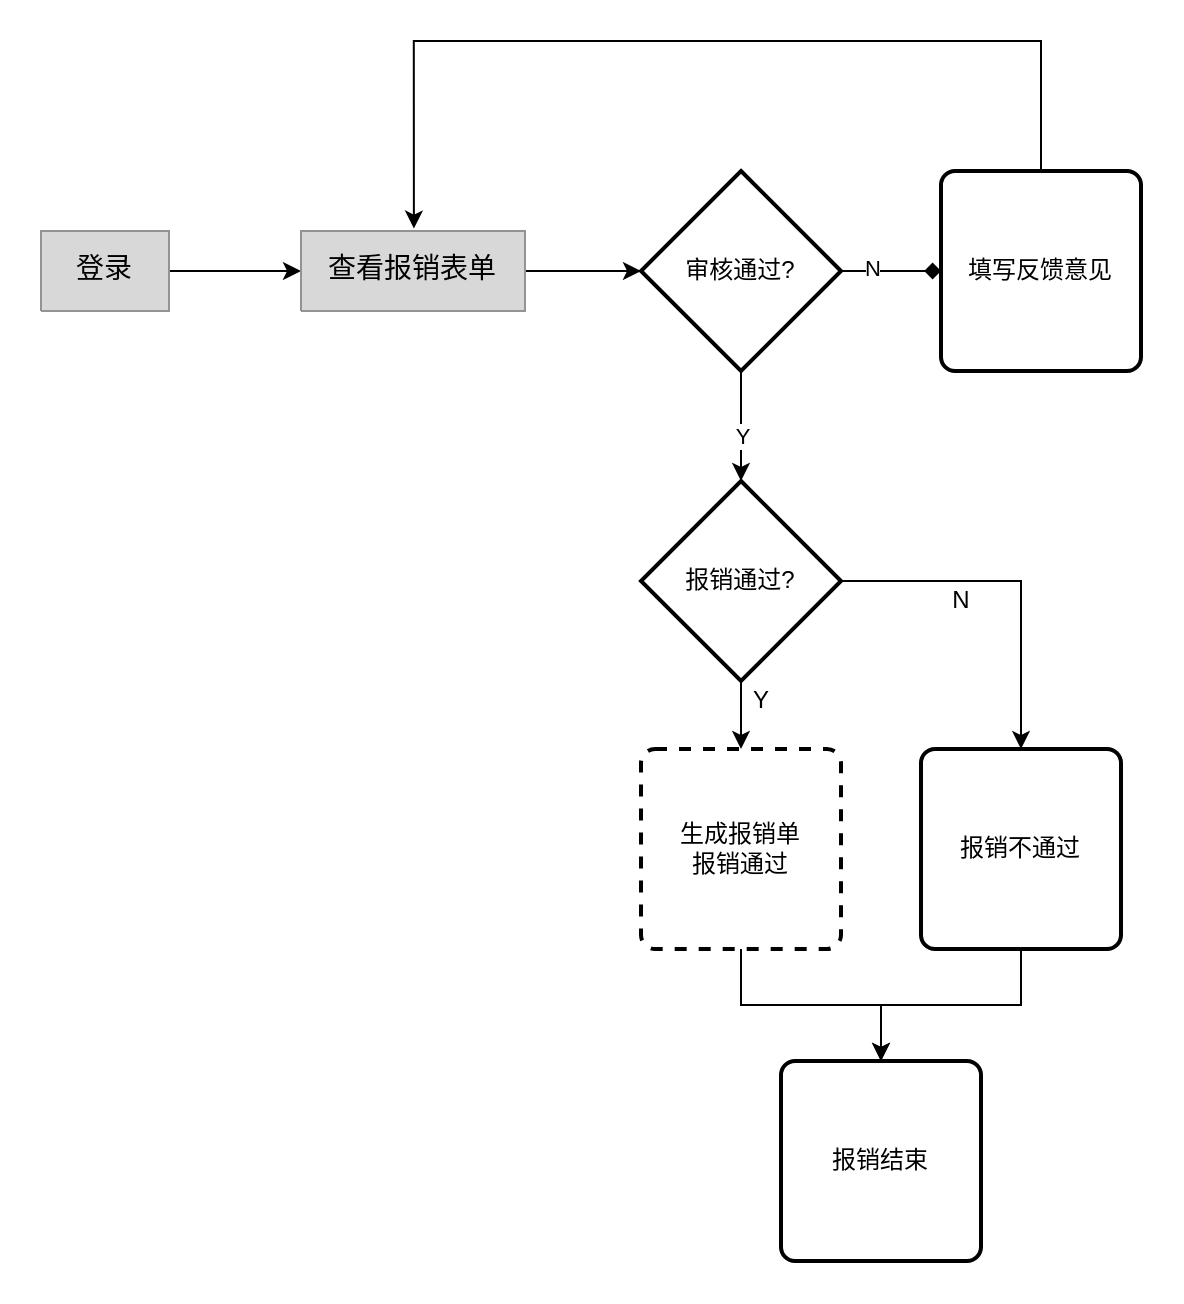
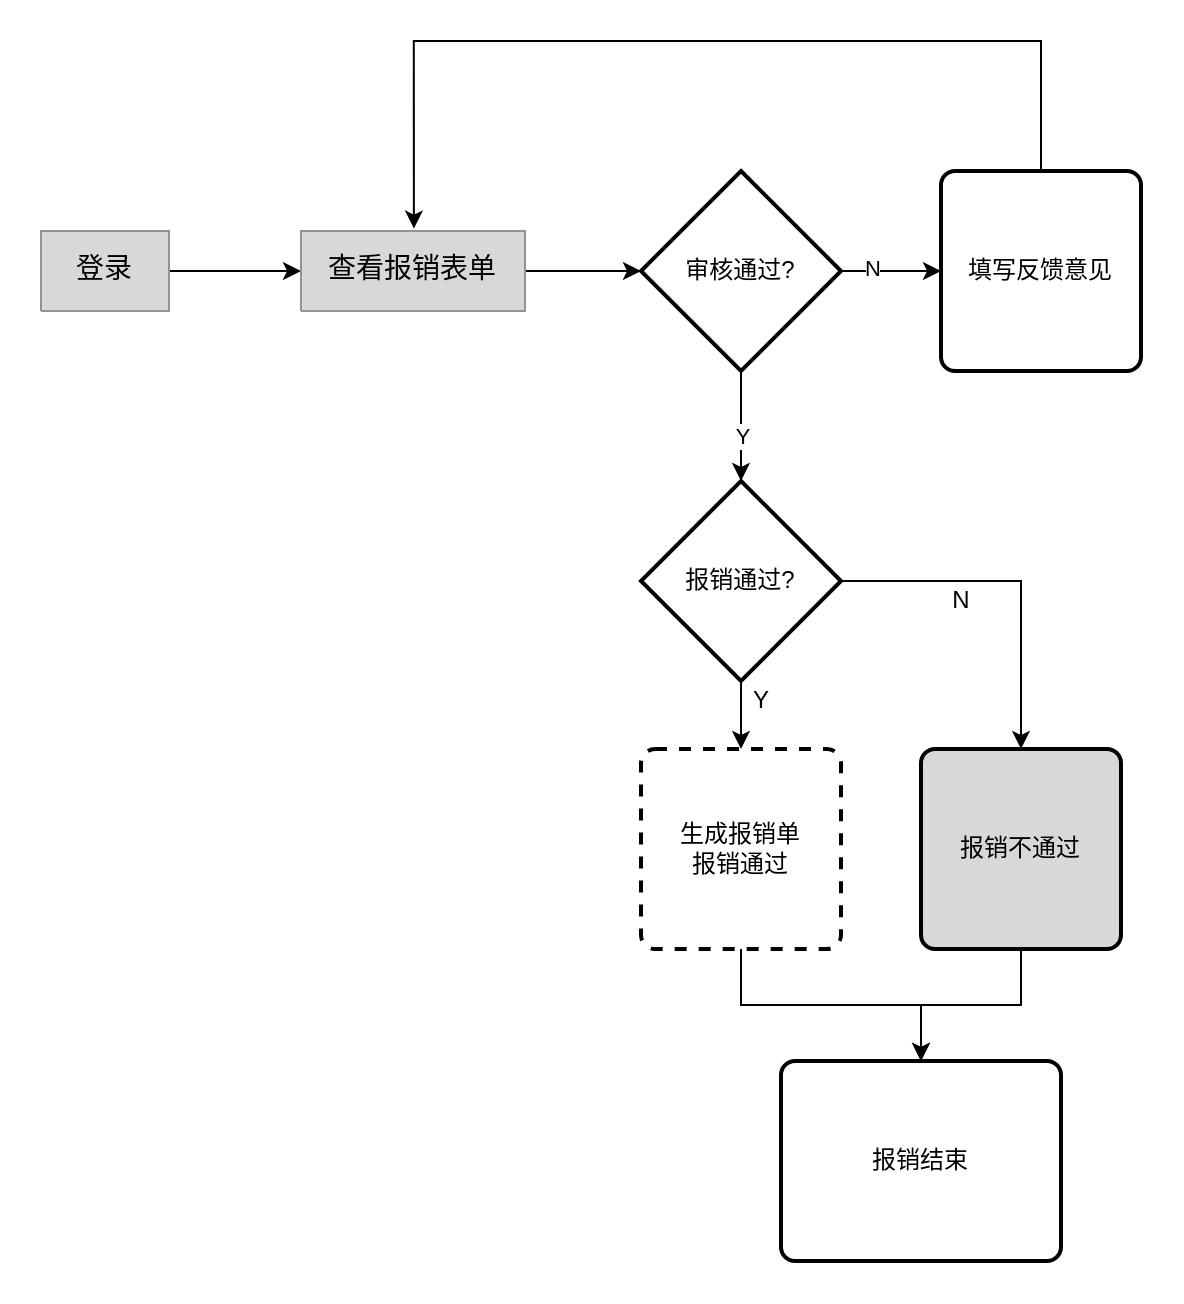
(924, 271) -> (925, 271)
(1021, 849) -> (1021, 849)
(881, 1161) -> (921, 1161)
